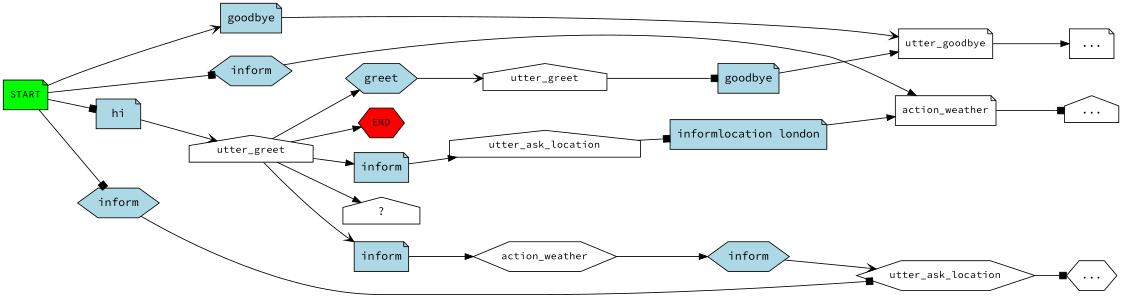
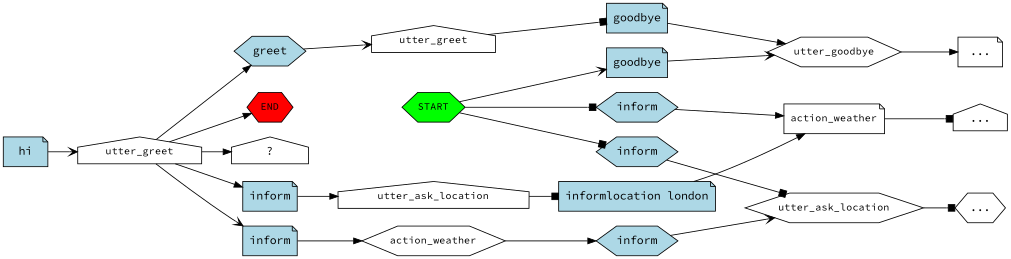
(946, 44) -> (834, 52)
(26, 95) -> (434, 107)
(68, 104) -> none
